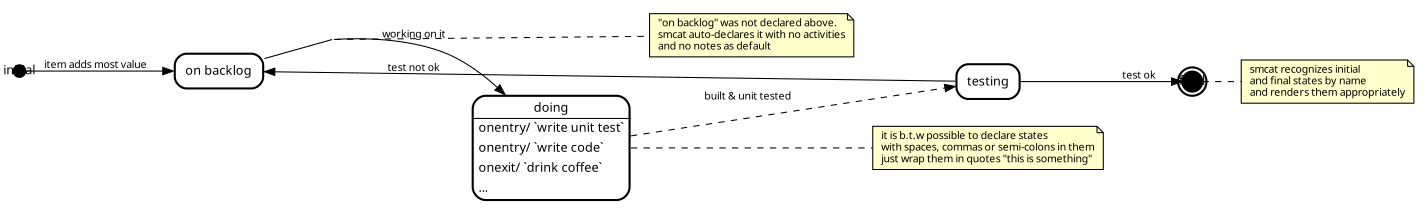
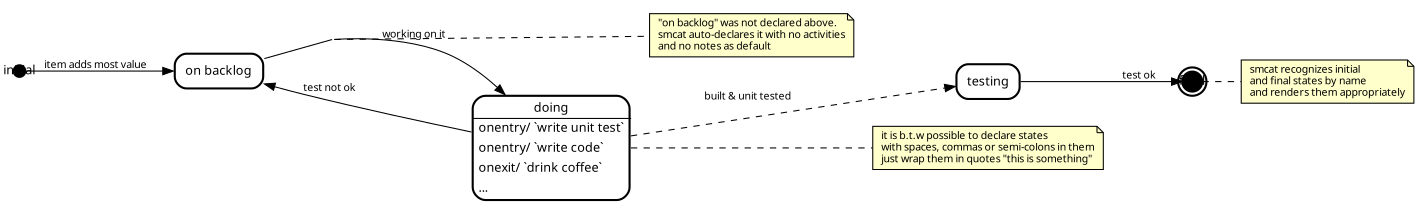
(615, 76) -> (373, 111)
